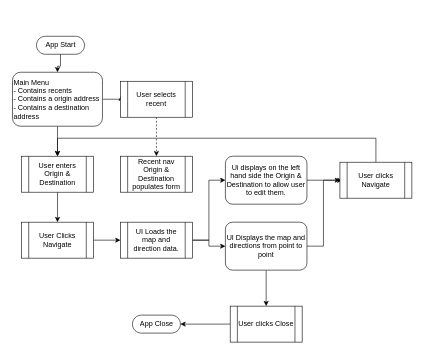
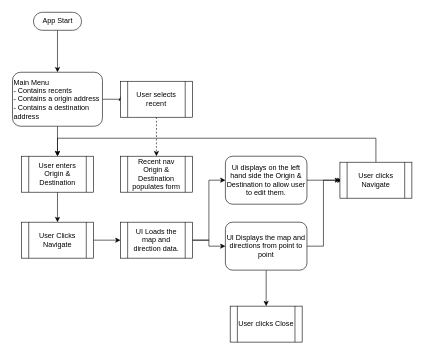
(60, 45) -> (57, 21)
(156, 324) -> none
(185, 324) -> none
